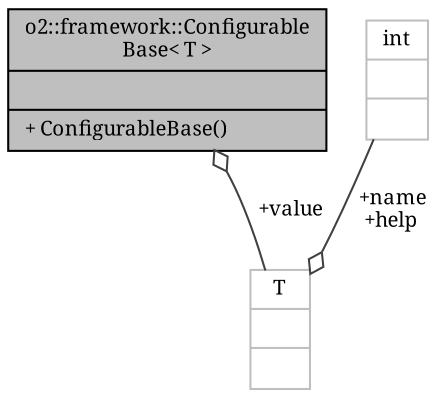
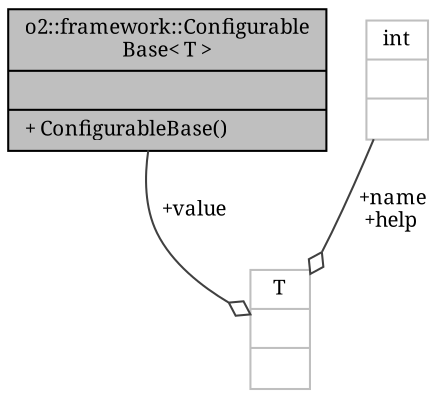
(249, 220) -> (161, 240)
